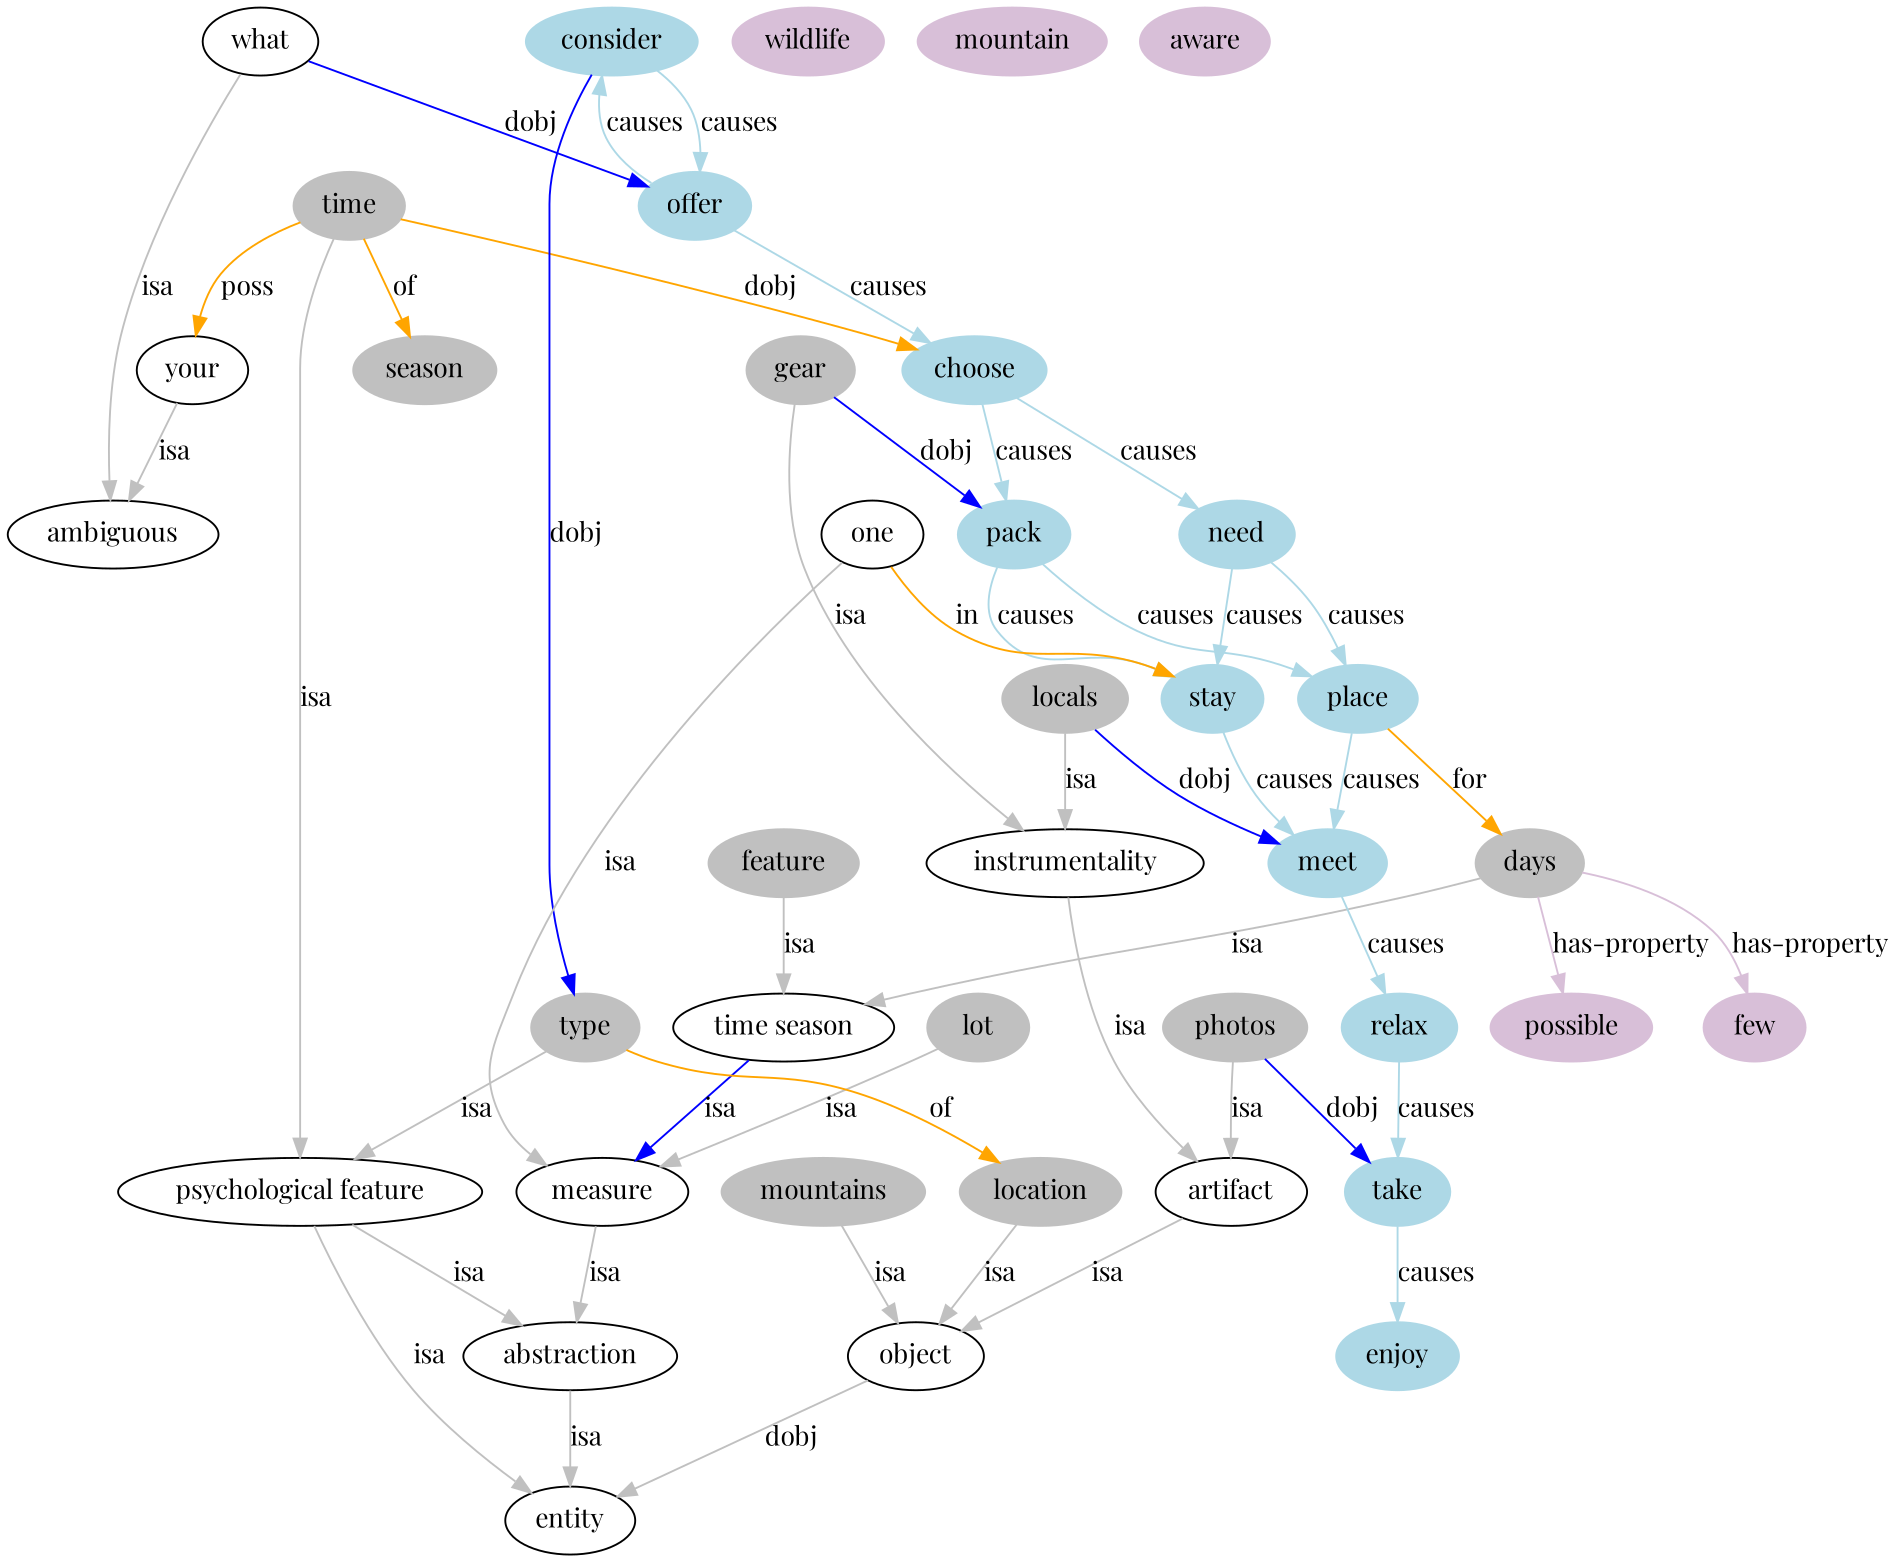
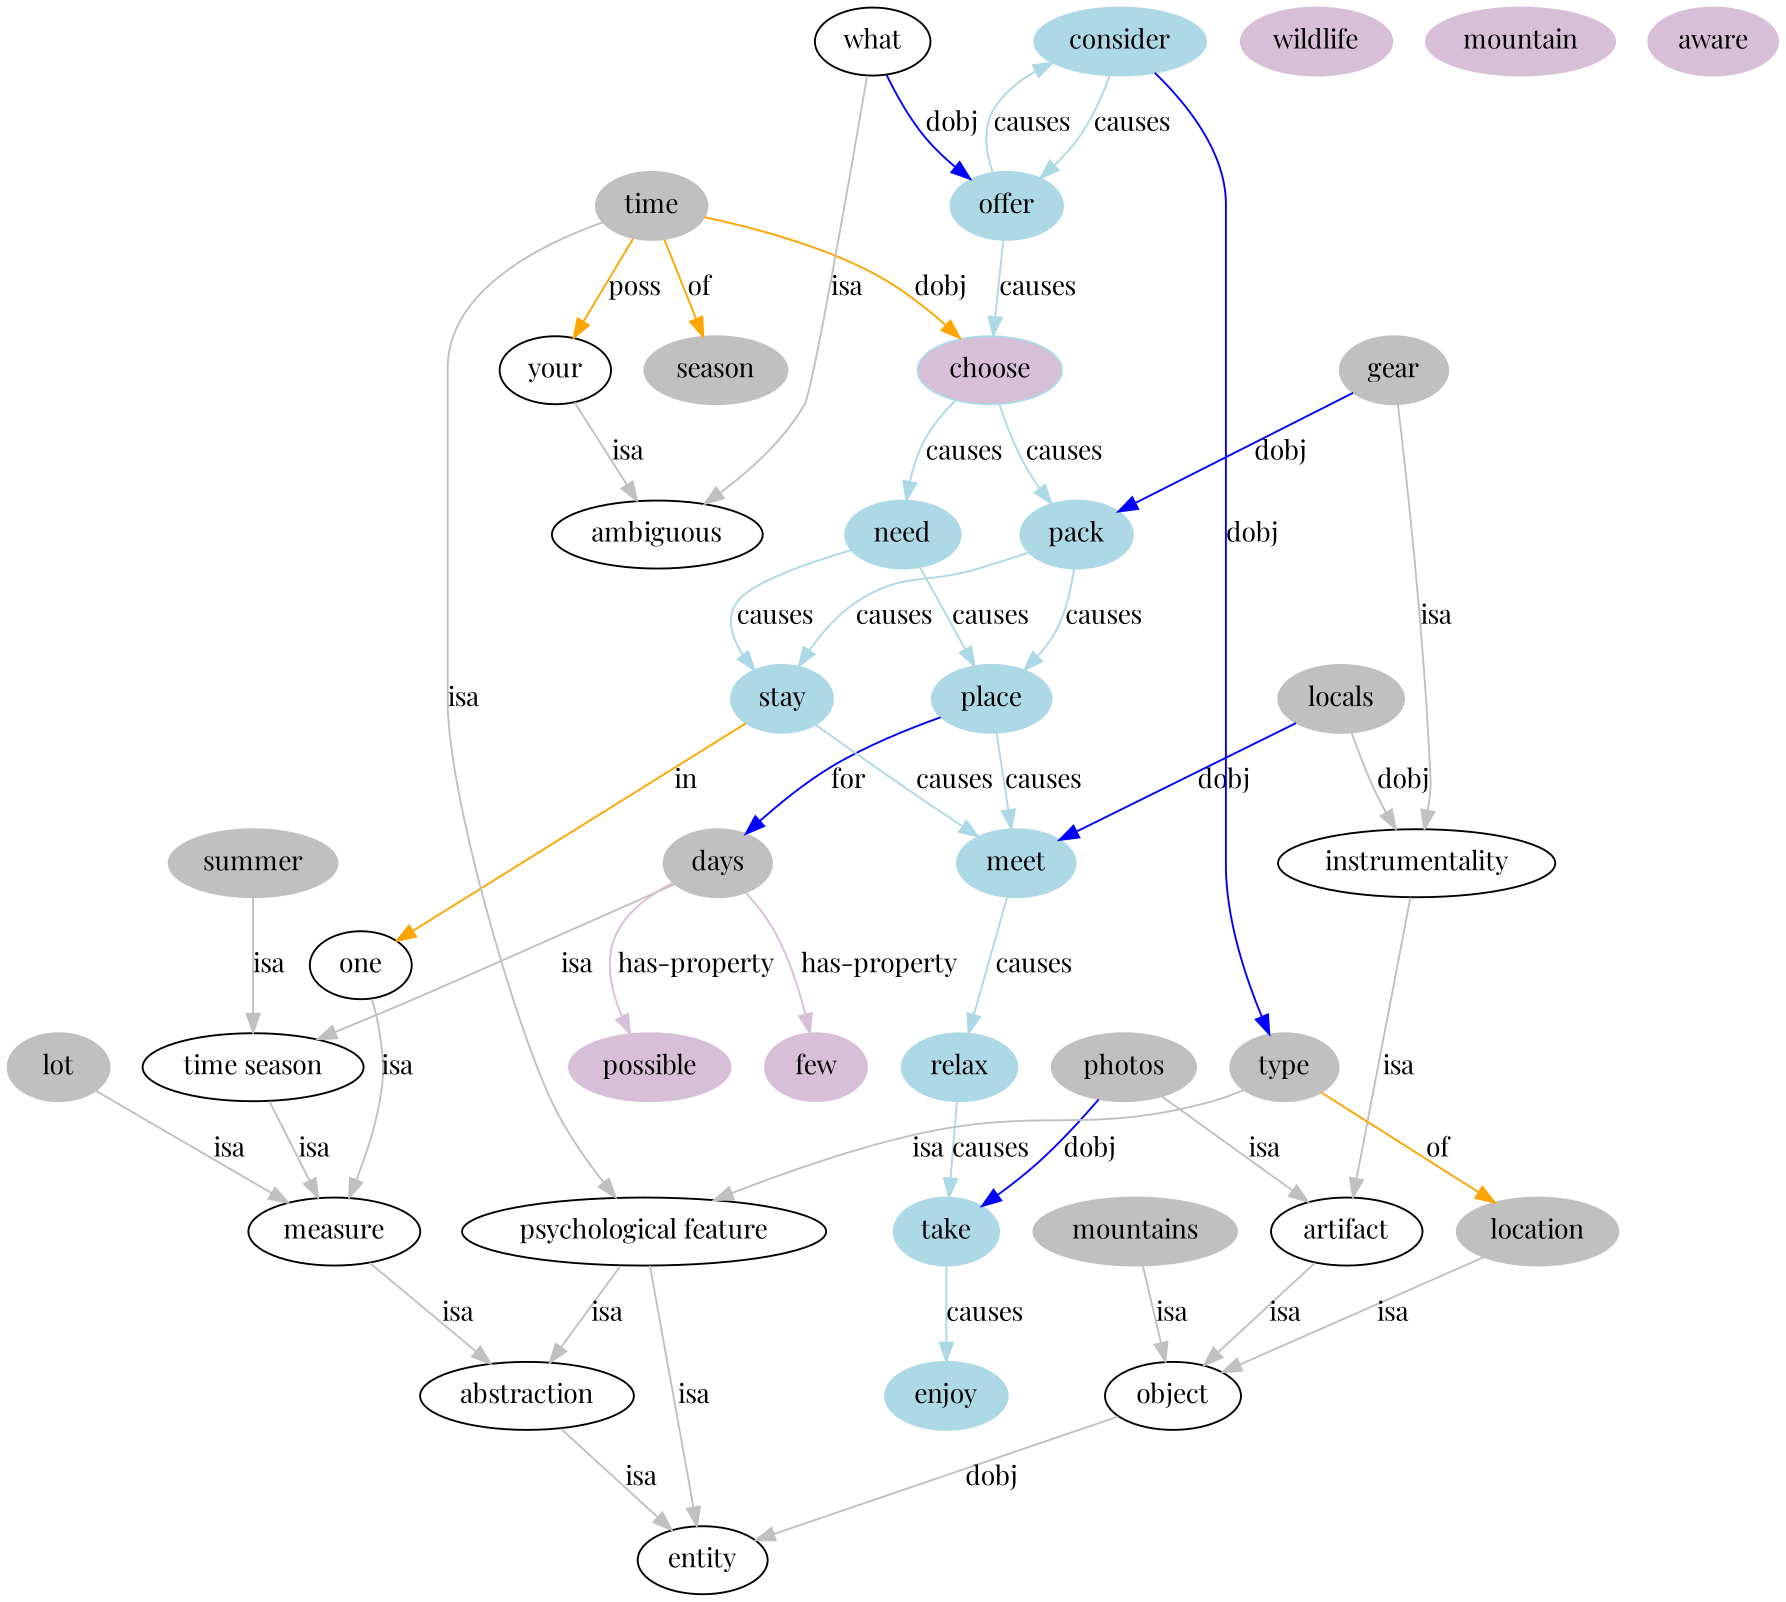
(974, 370) -> (990, 370)
(994, 647) -> (579, 827)
(1437, 775) -> (840, 762)
(1081, 781) -> (1403, 781)
(784, 863) -> (253, 863)
(700, 1104) -> (289, 1141)
